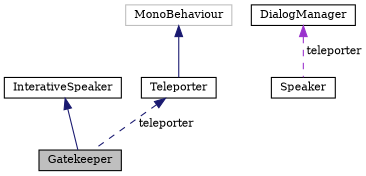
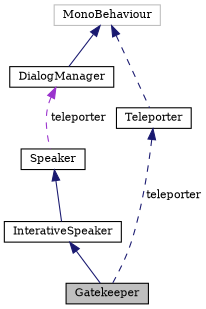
none -> (81, 50)
(179, 57) -> (133, 72)
none -> (59, 201)
